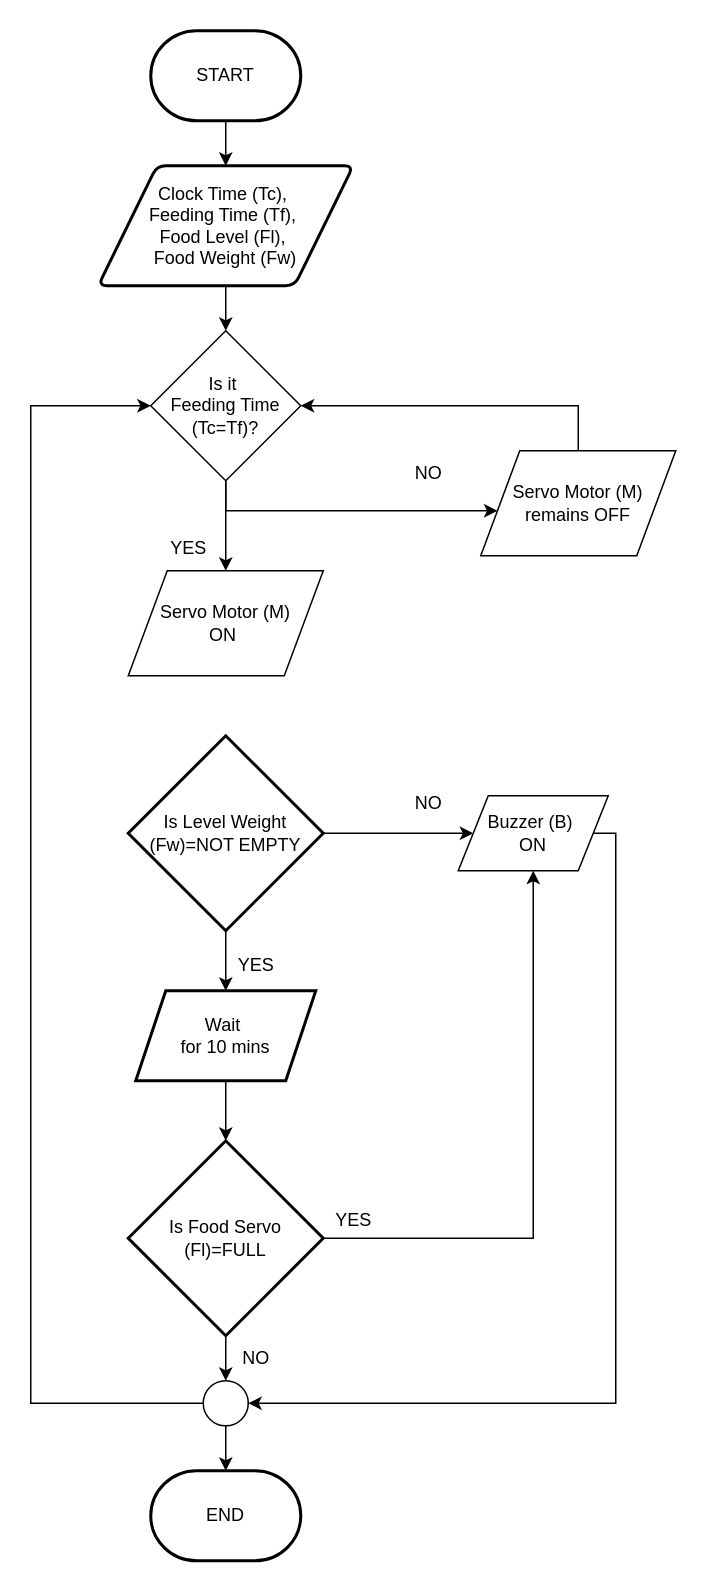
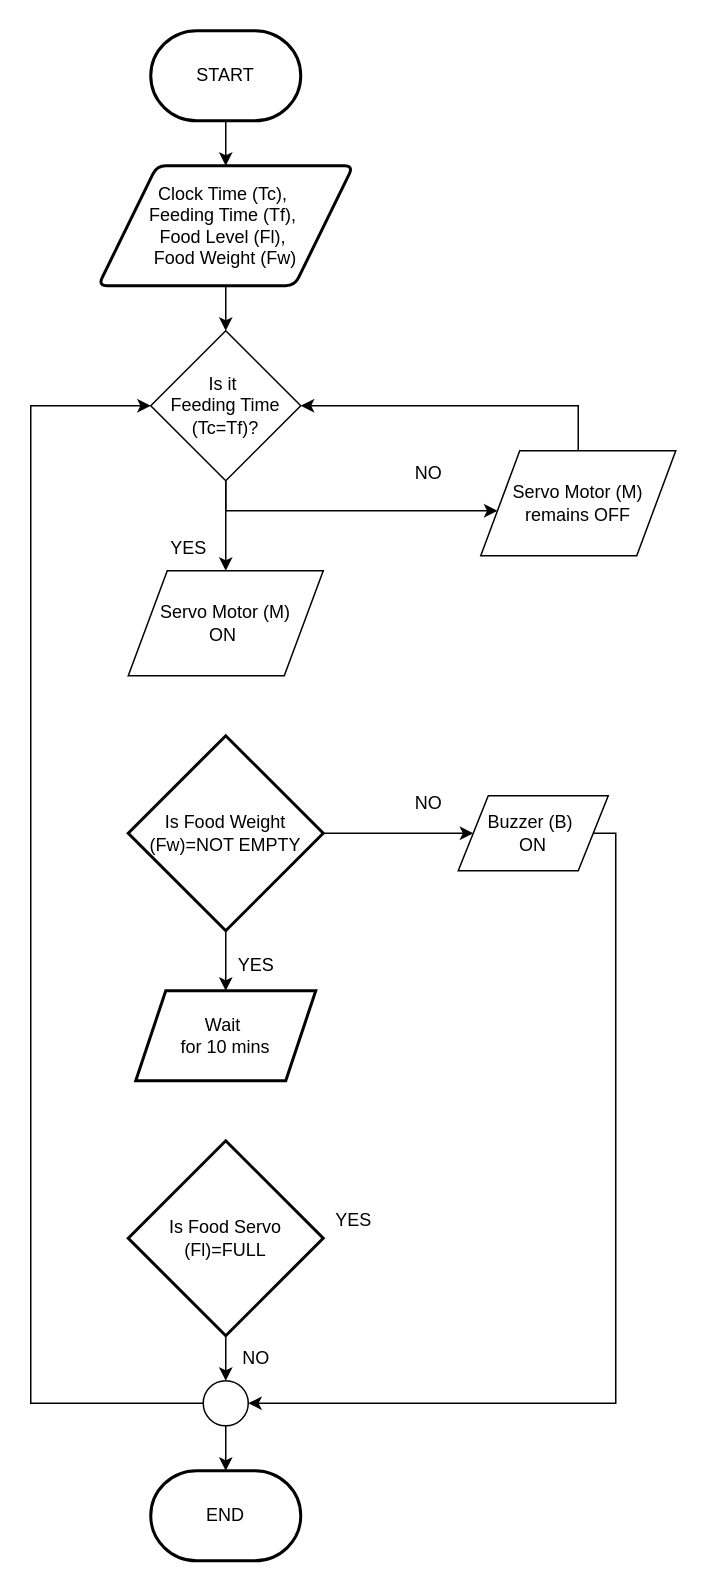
(226, 833) -> (226, 833)
(226, 1106) -> none
(533, 1165) -> none
